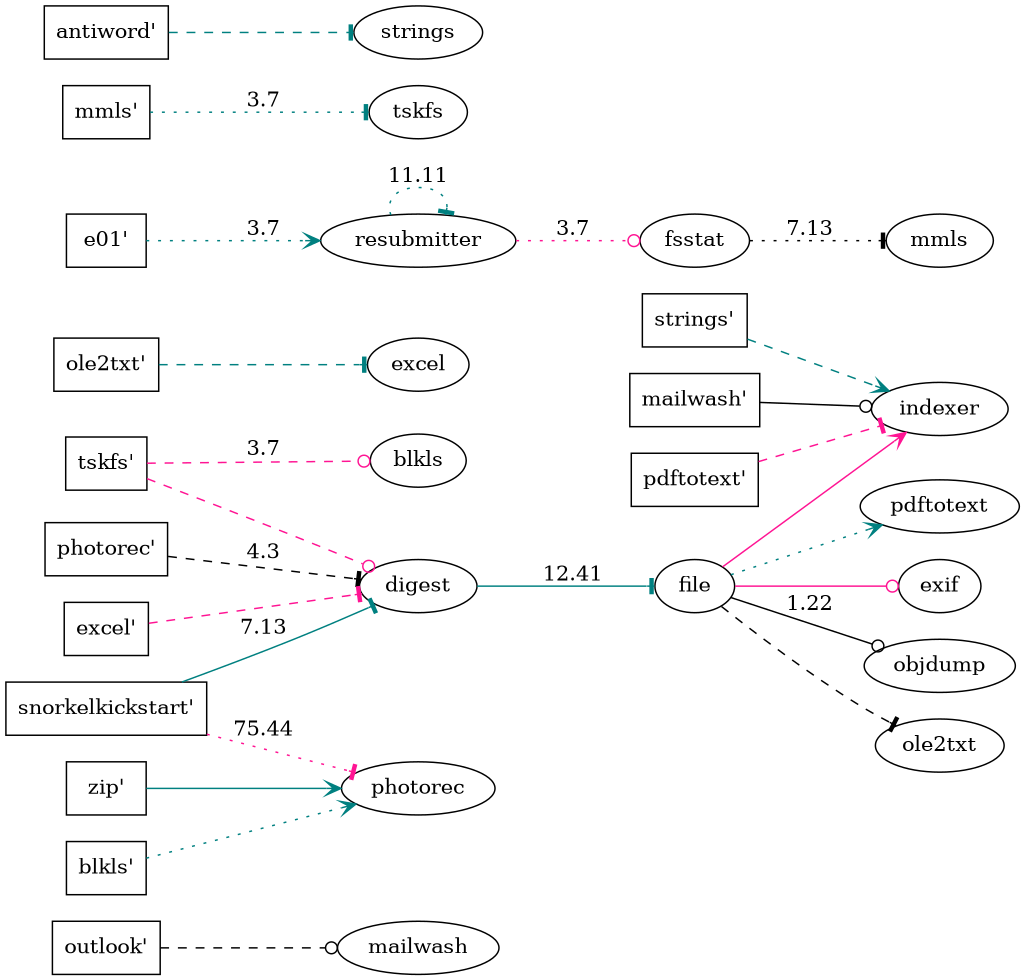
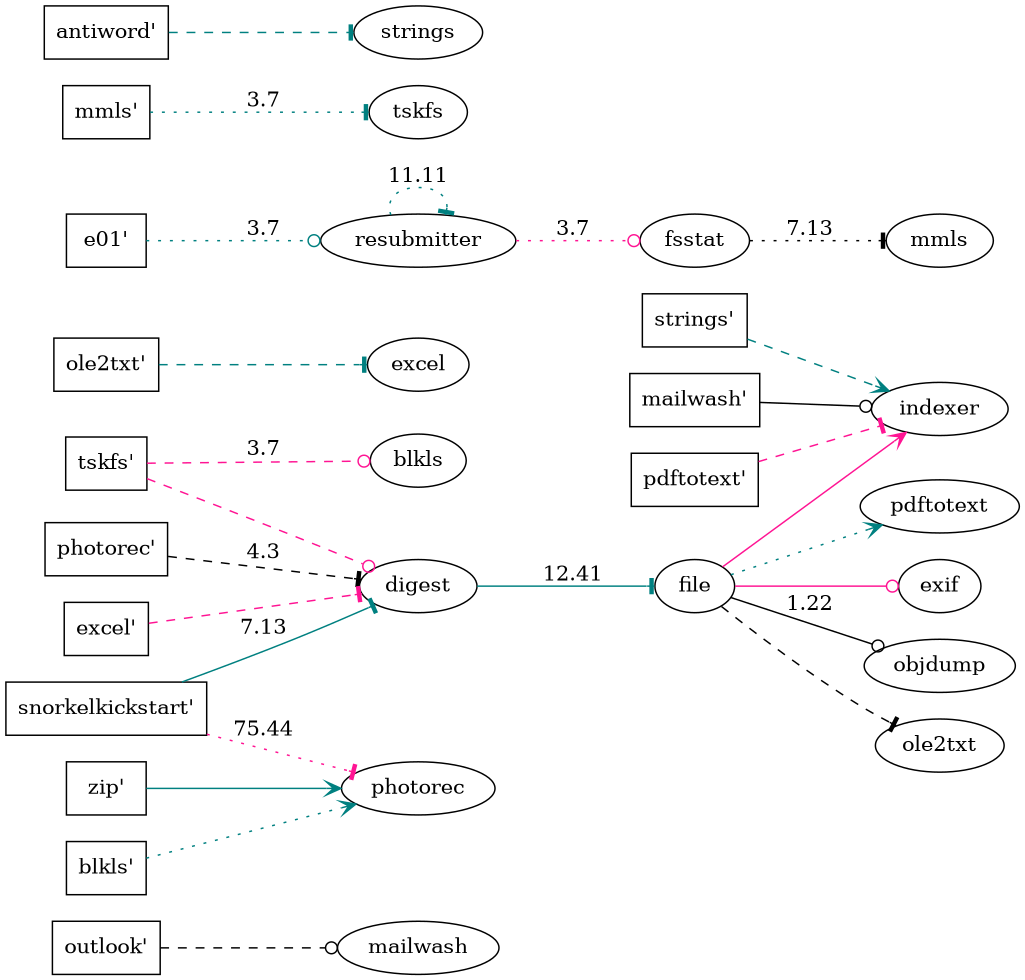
(225, 241) -> (227, 241)
